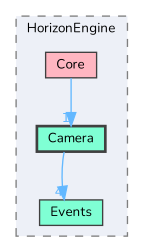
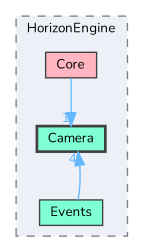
(62, 169) -> (80, 183)
